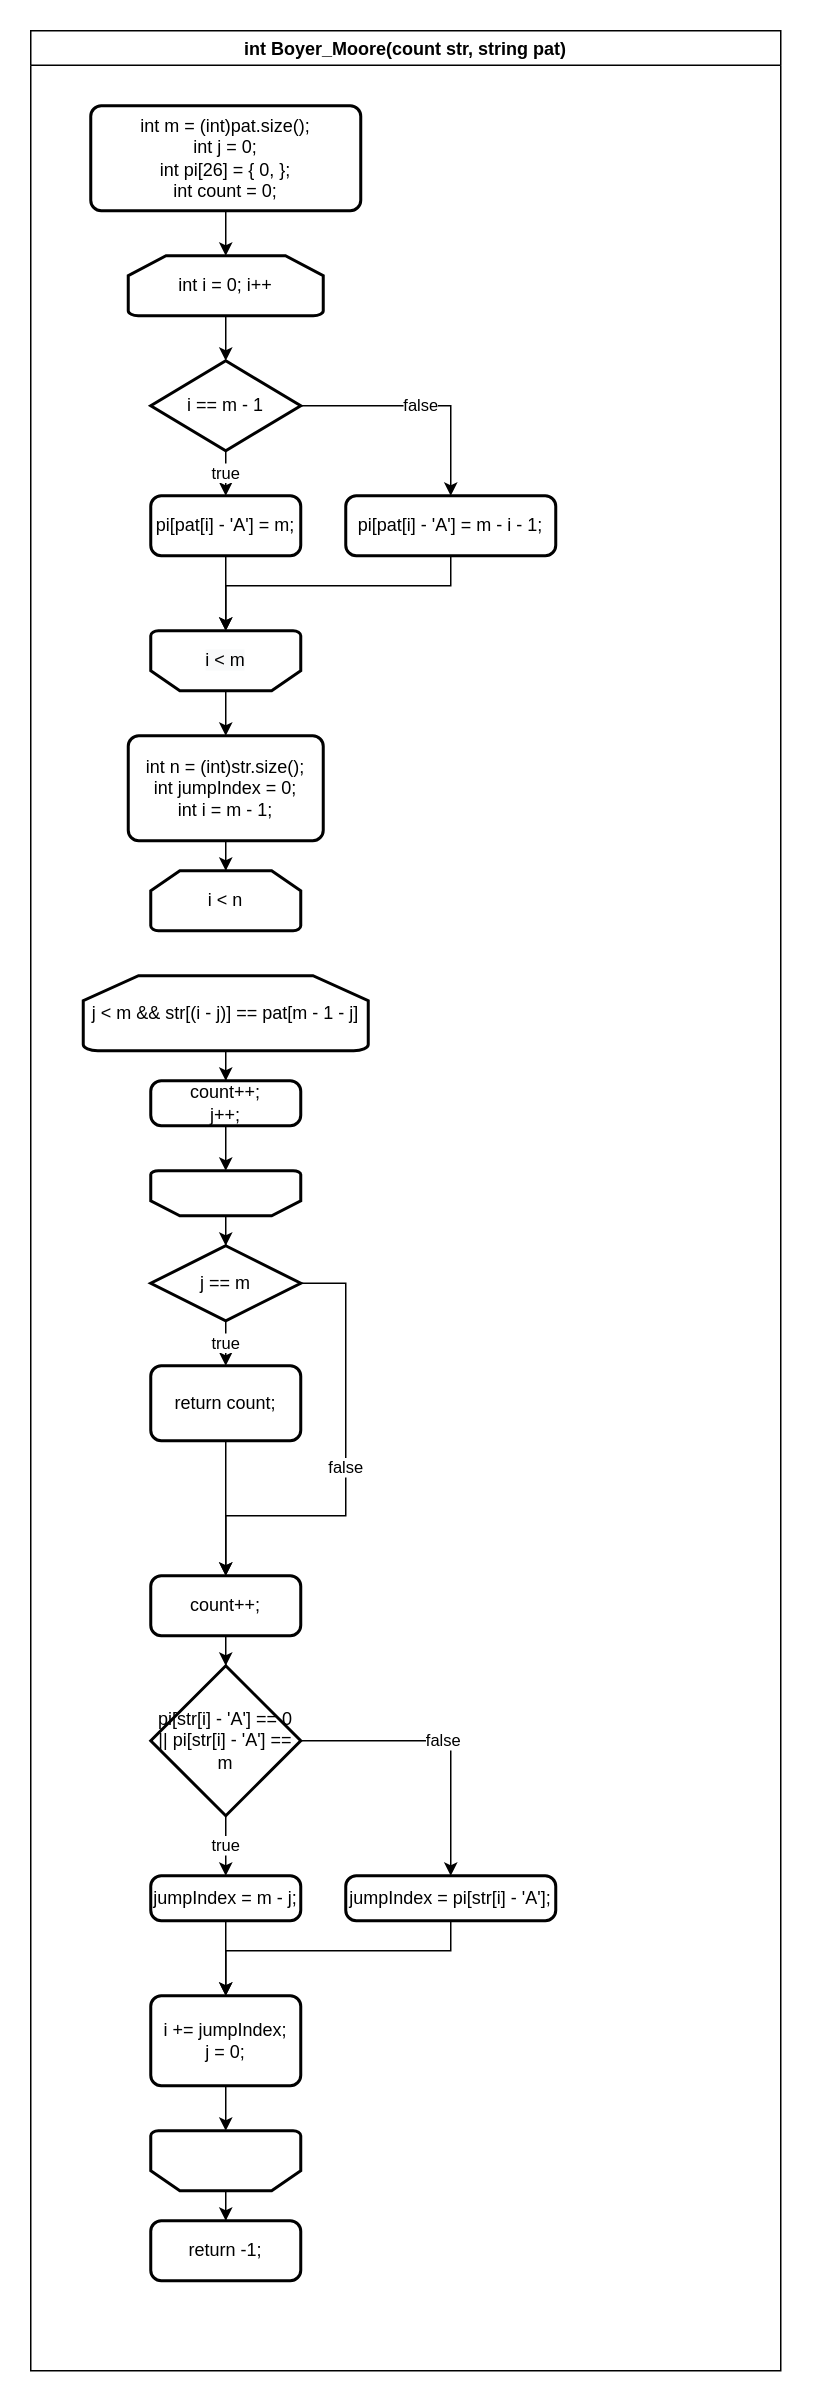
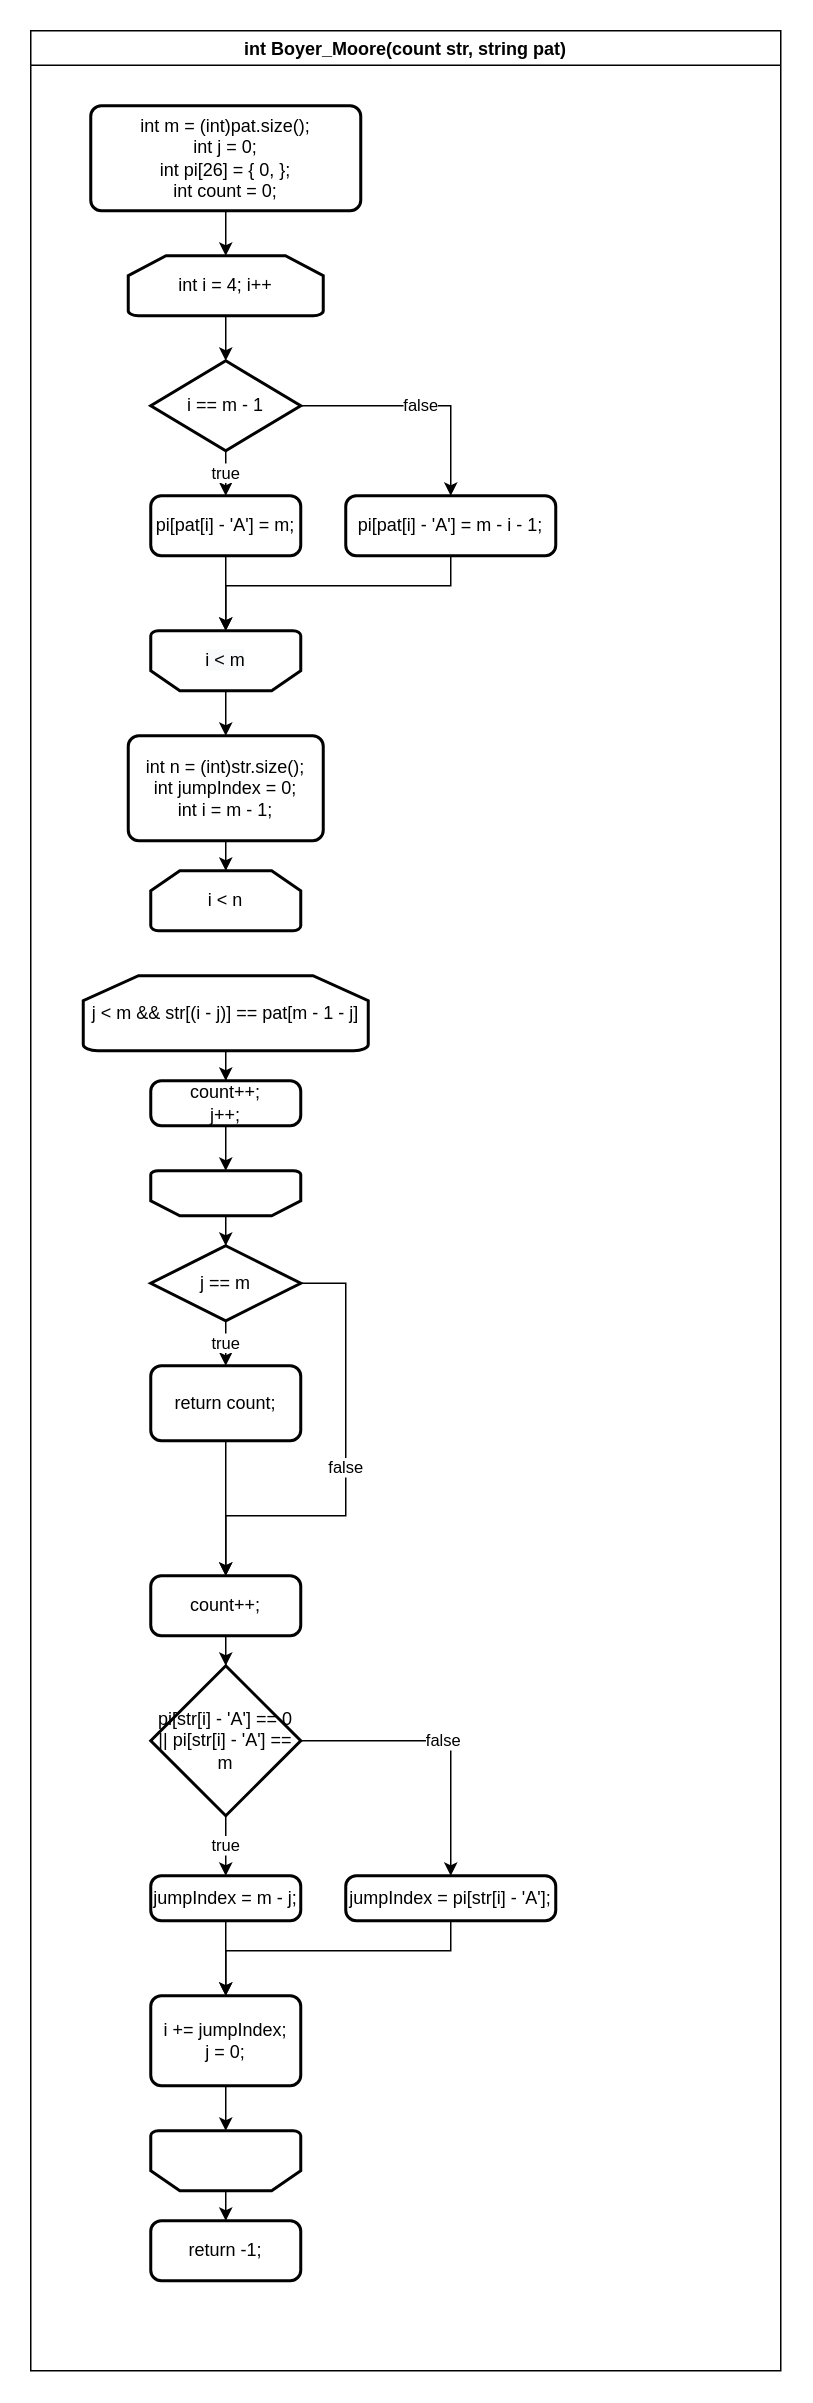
(226, 286) -> (226, 286)
